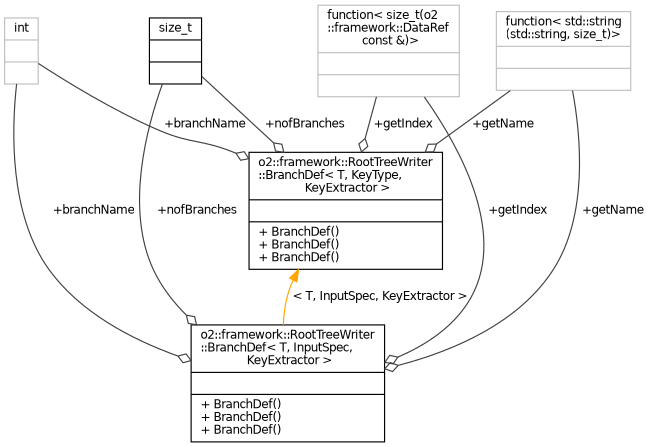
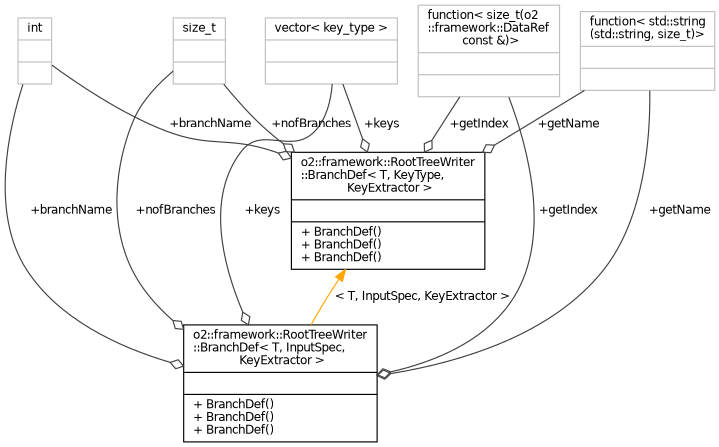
(175, 51) -> (199, 51)
none -> (331, 51)
